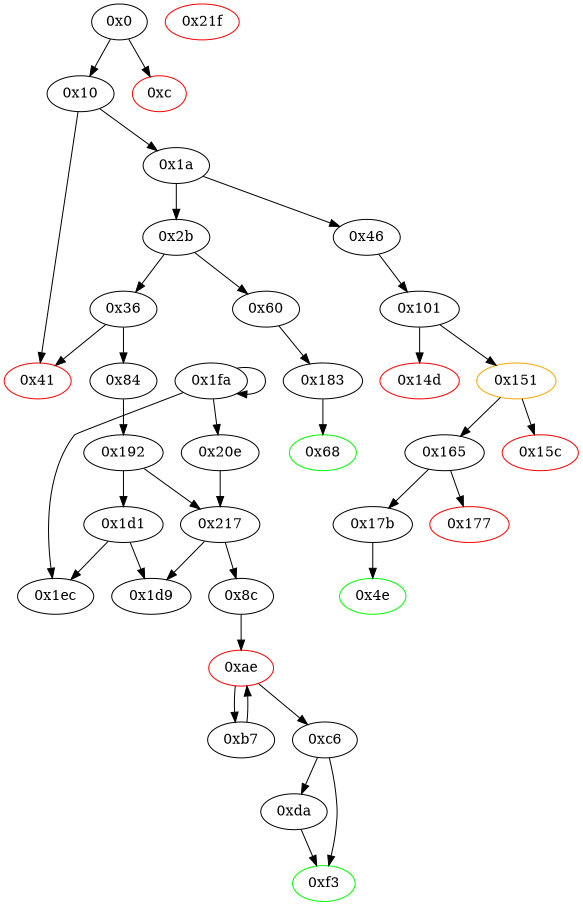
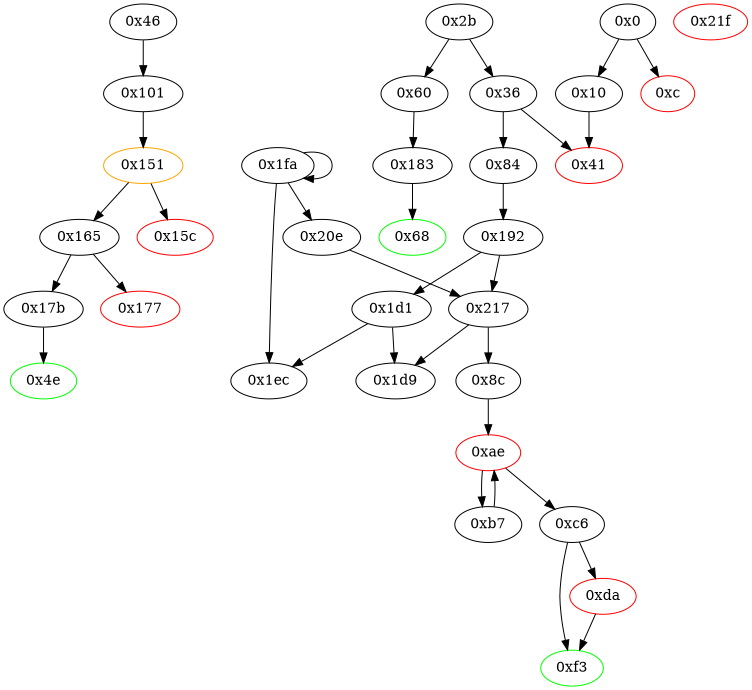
(176, 166) -> none
(420, 381) -> none
(294, 812) -> (603, 596)
